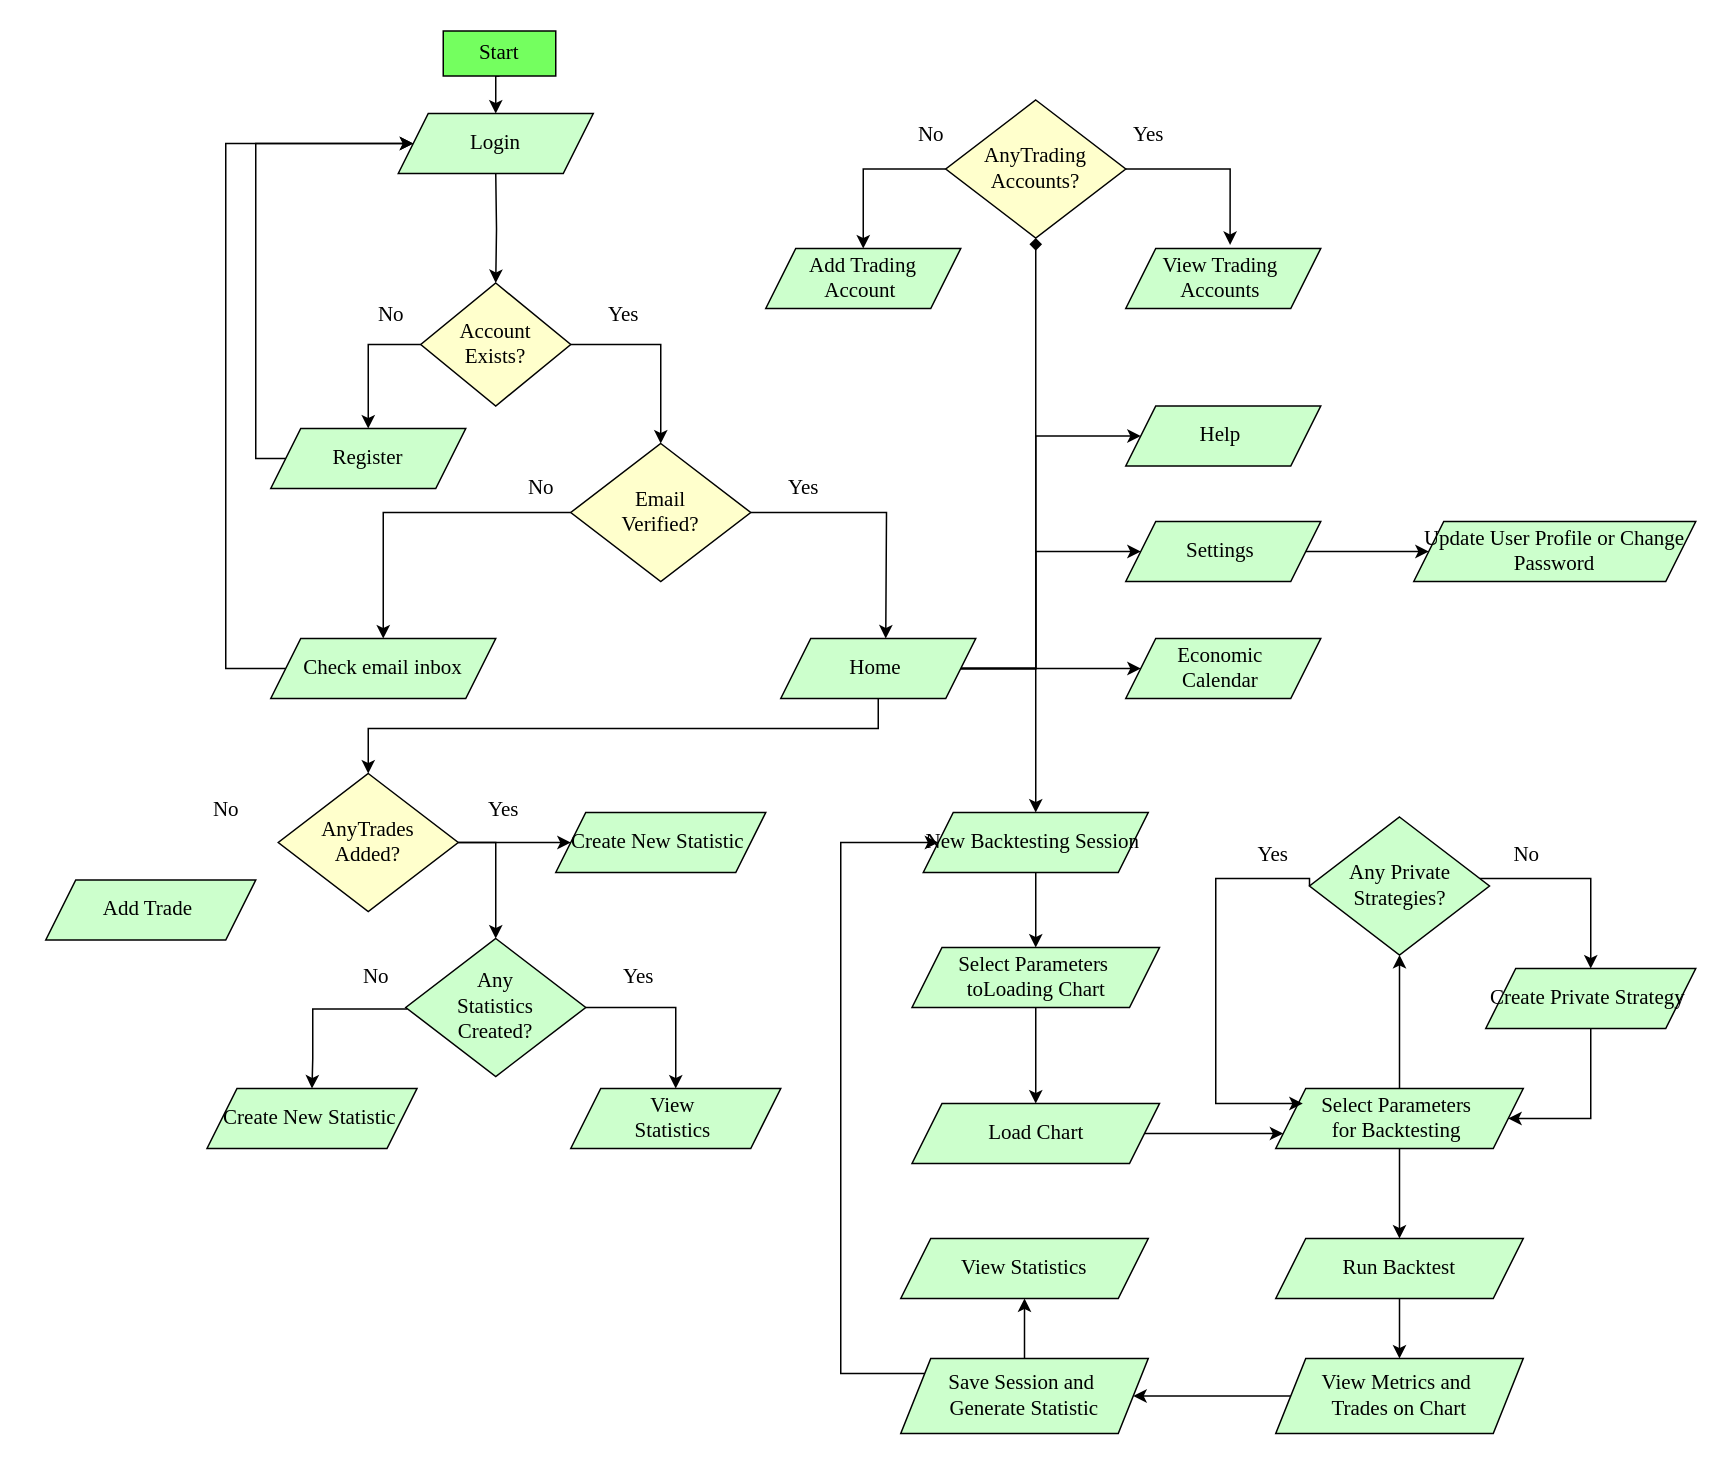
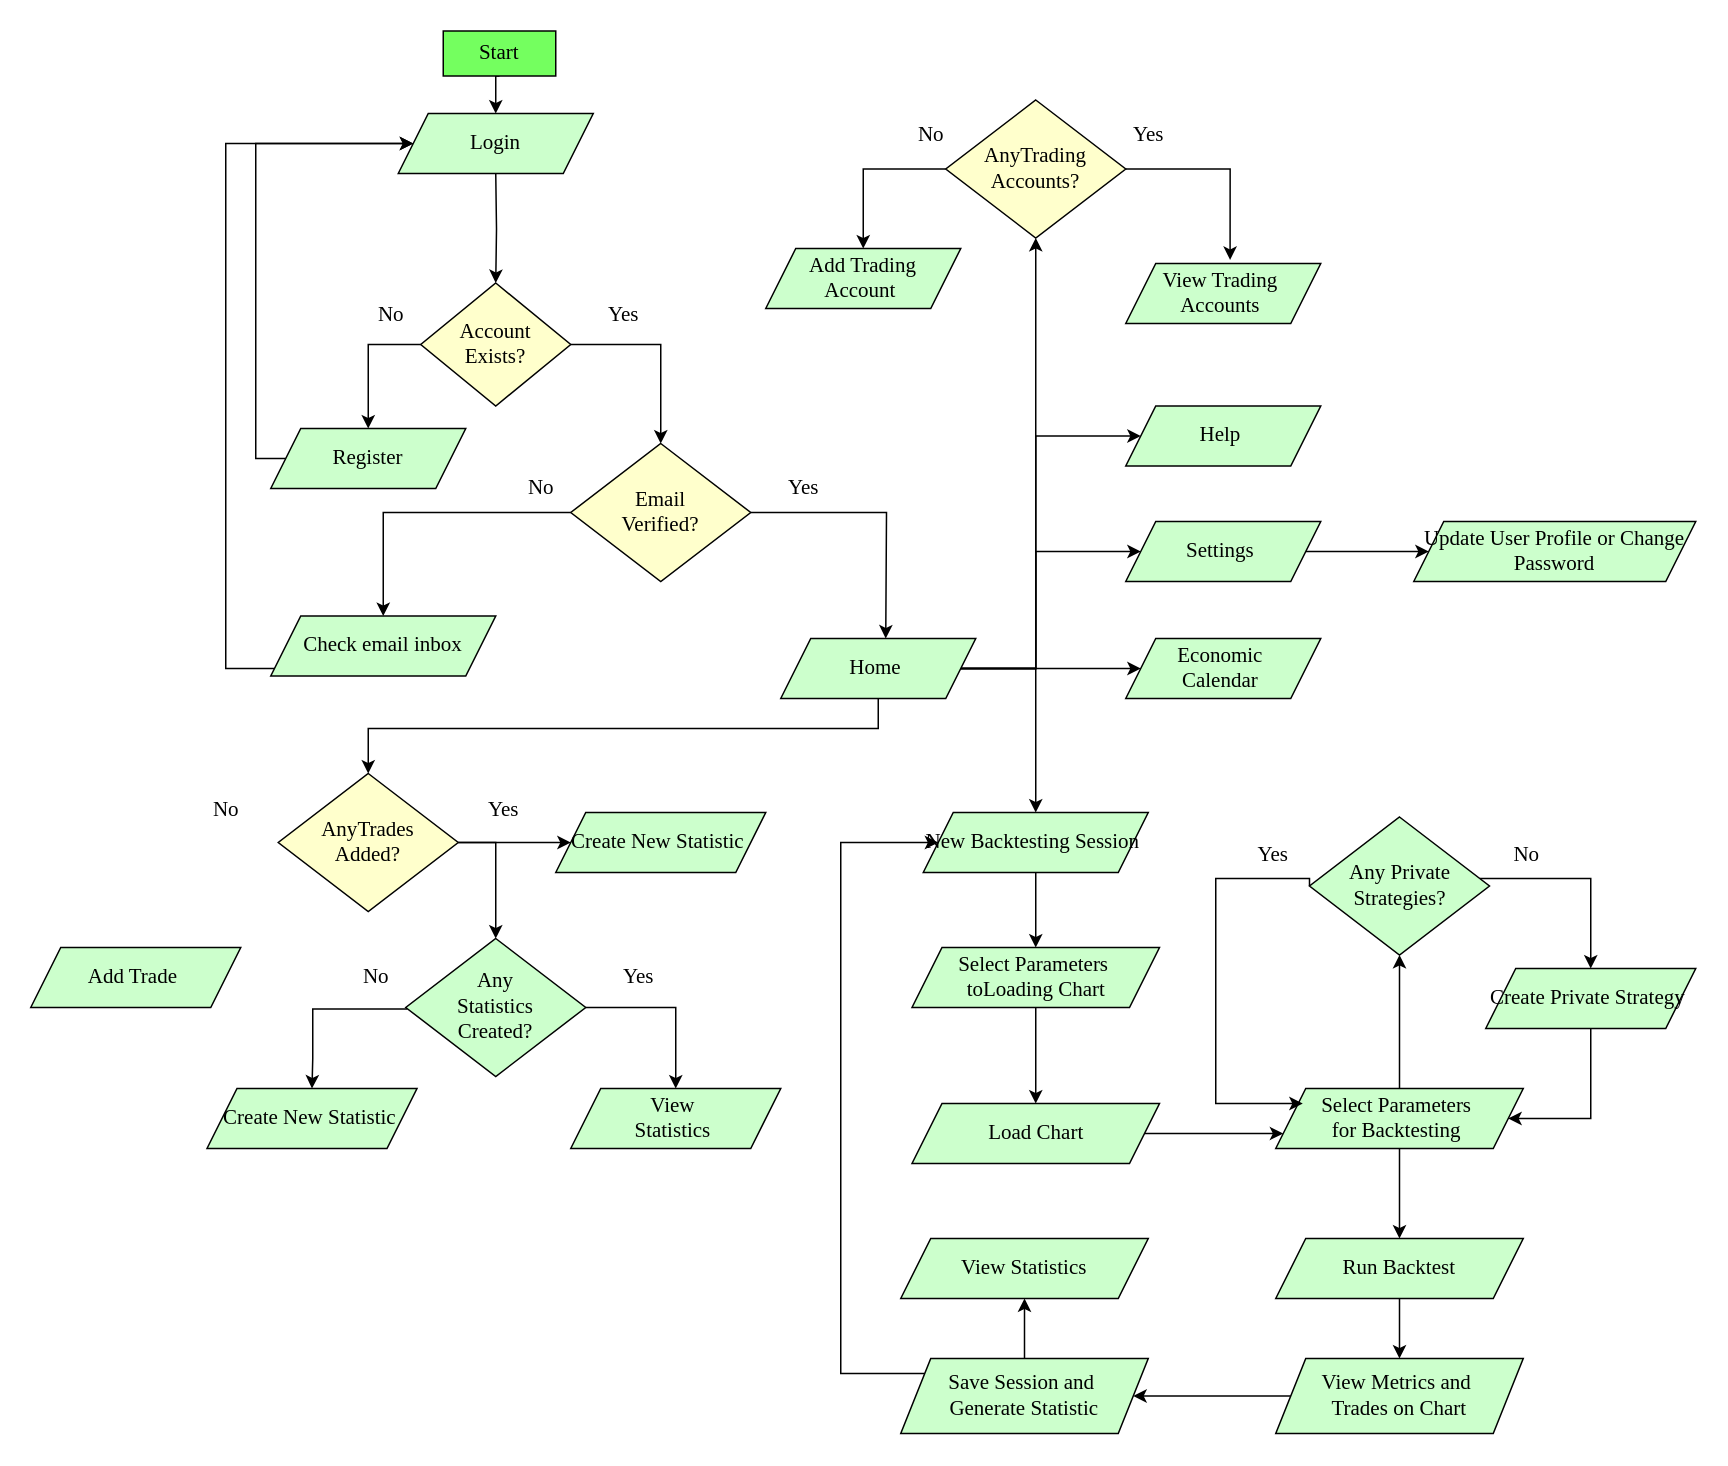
(1036, 250) -> (1036, 249)
(1223, 278) -> (1223, 293)
(383, 668) -> (383, 646)
(151, 910) -> (136, 977)
